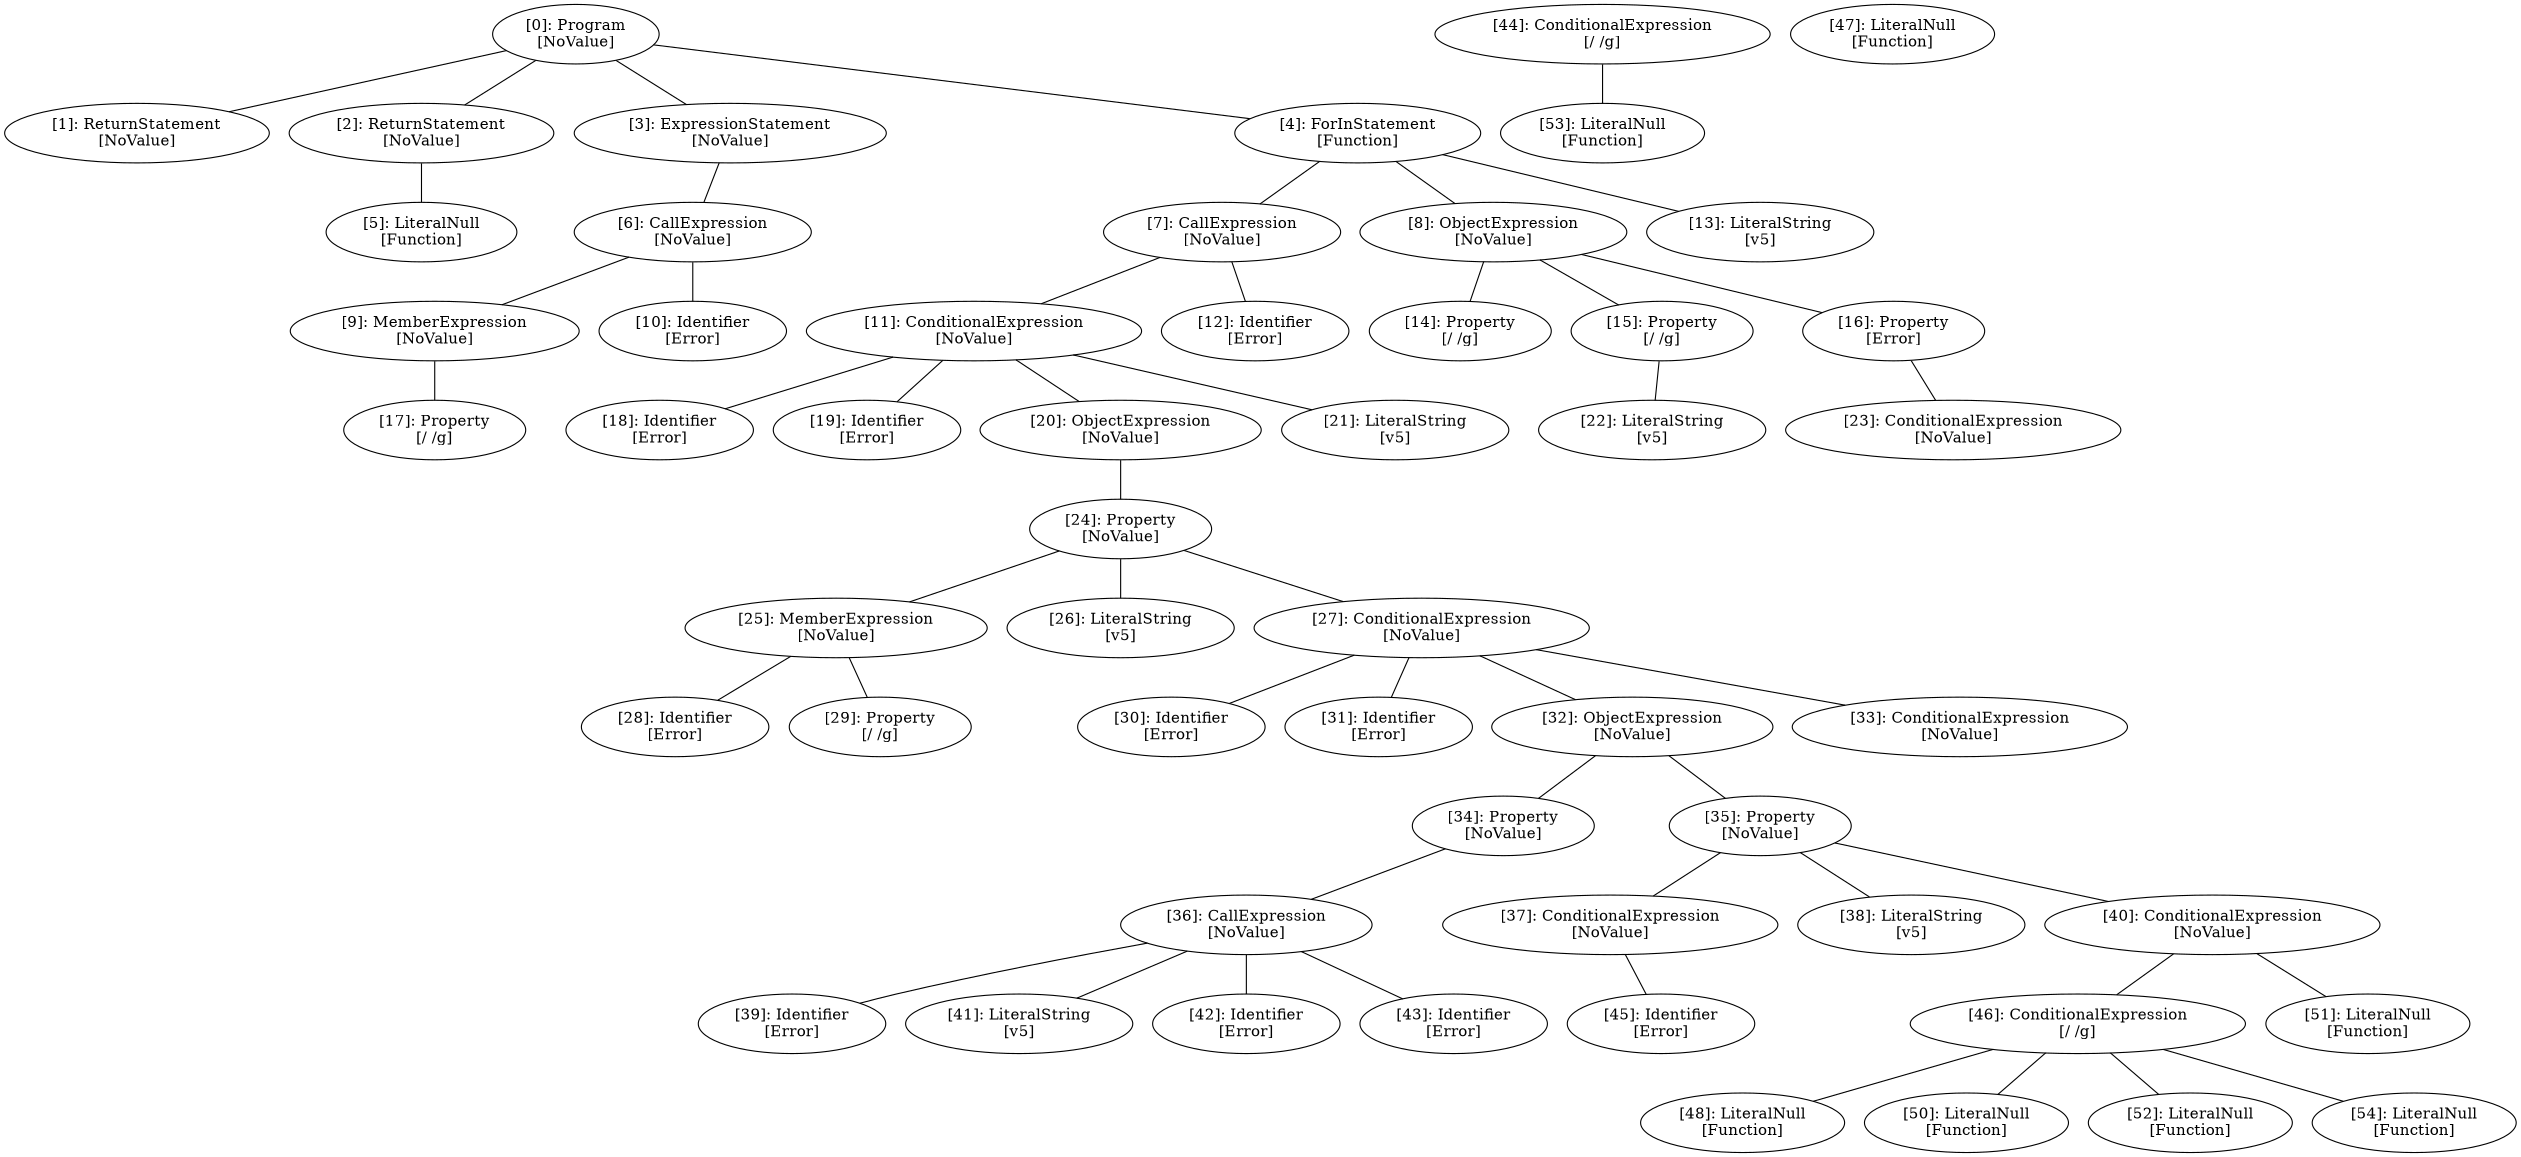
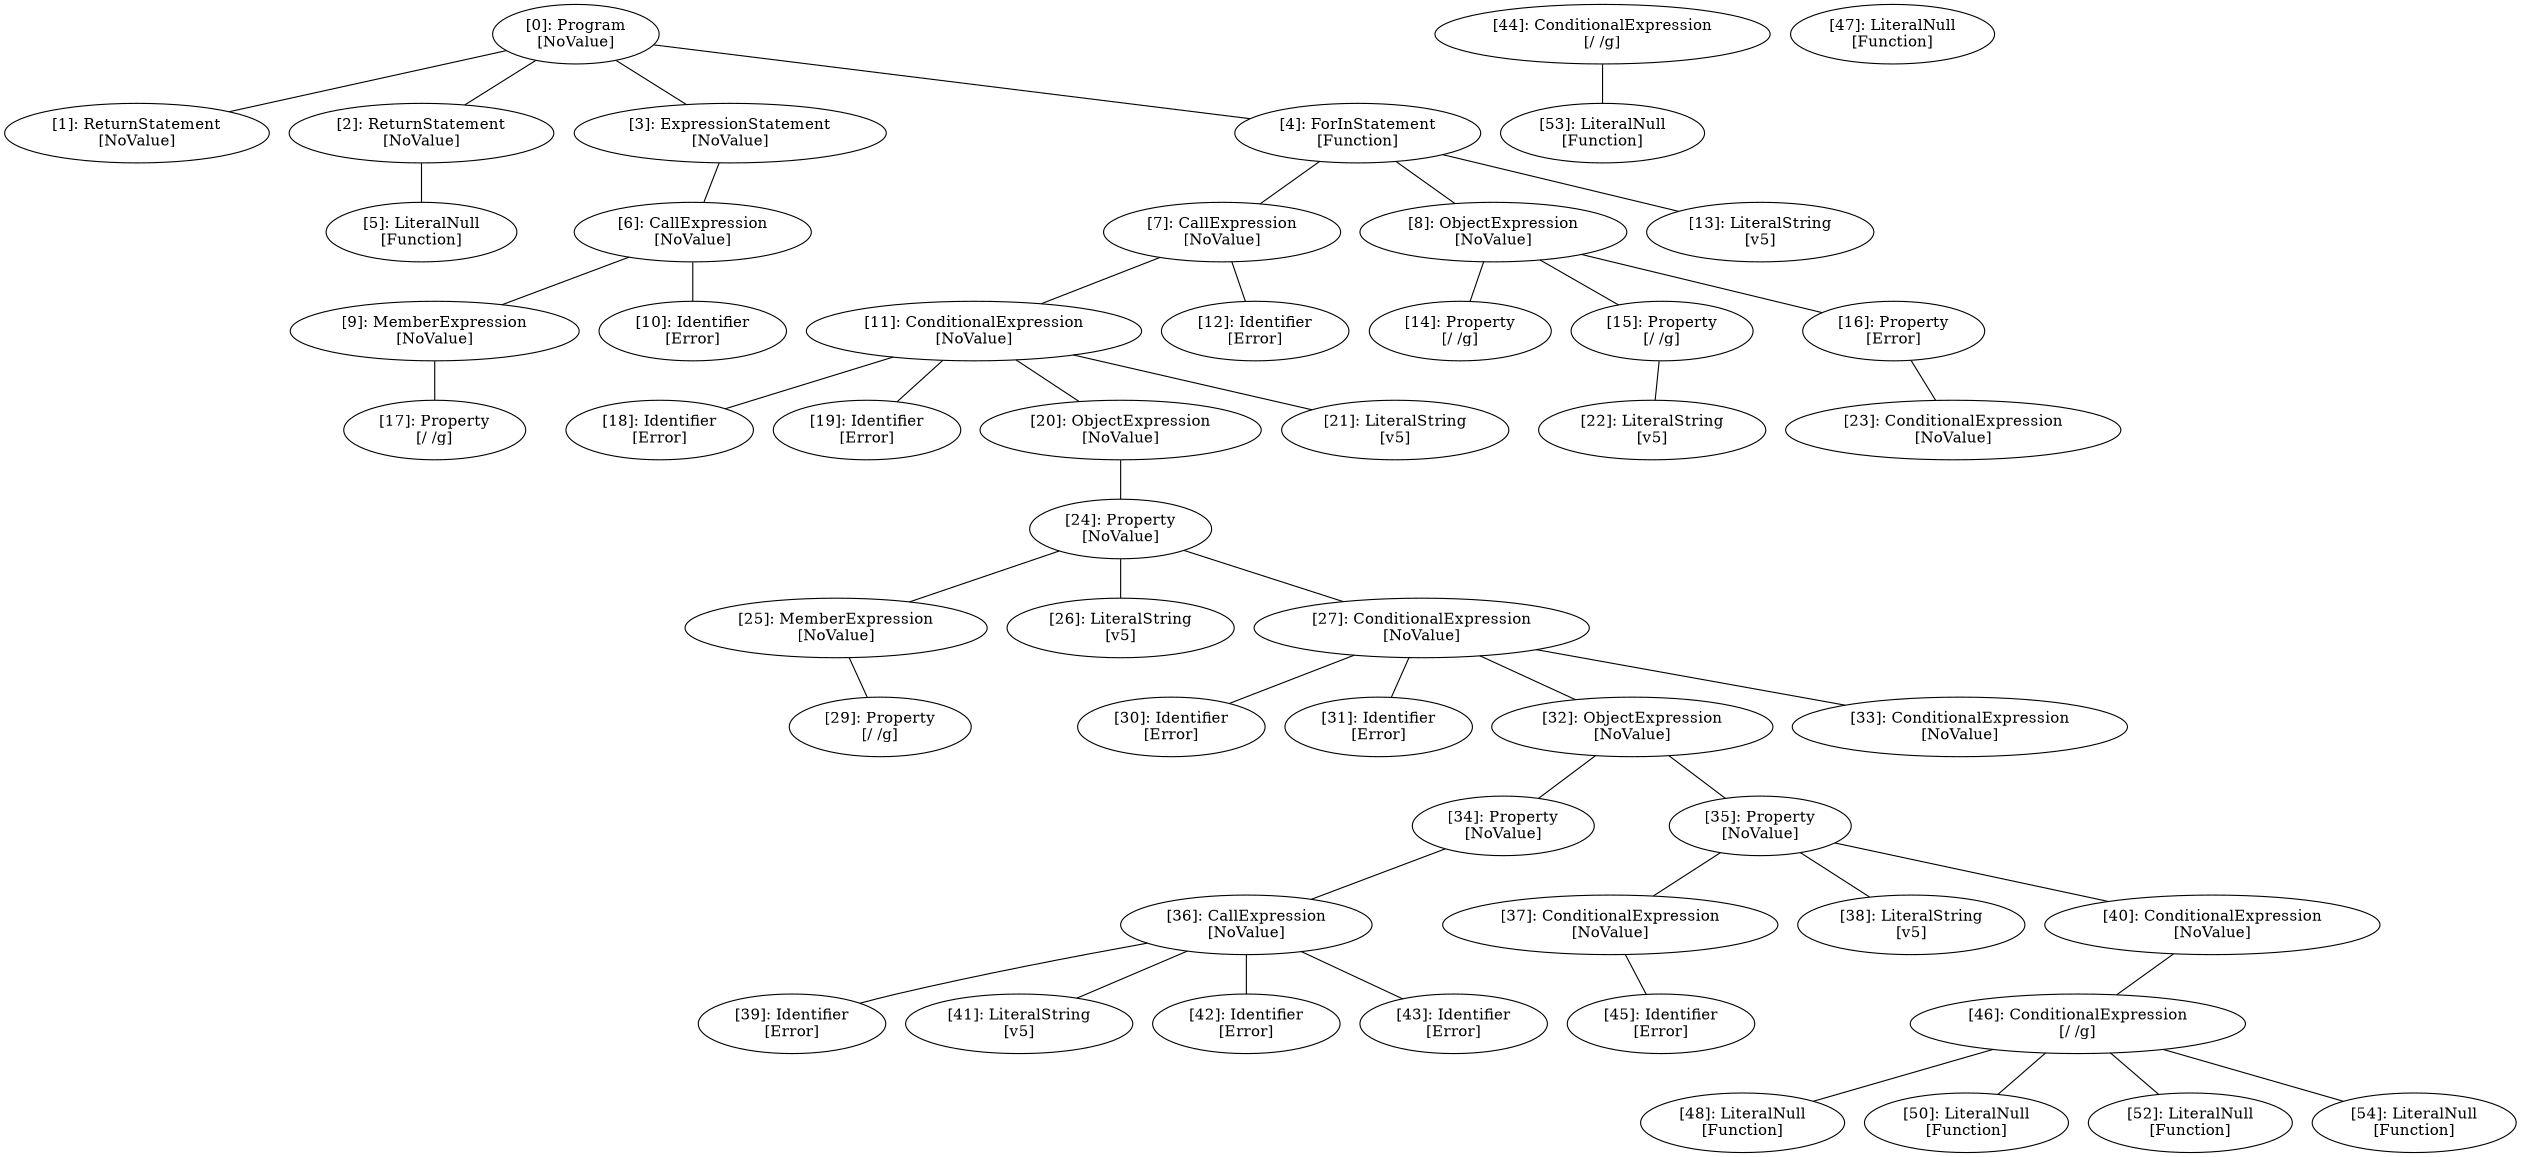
(675, 727) -> none
(2368, 1024) -> none
